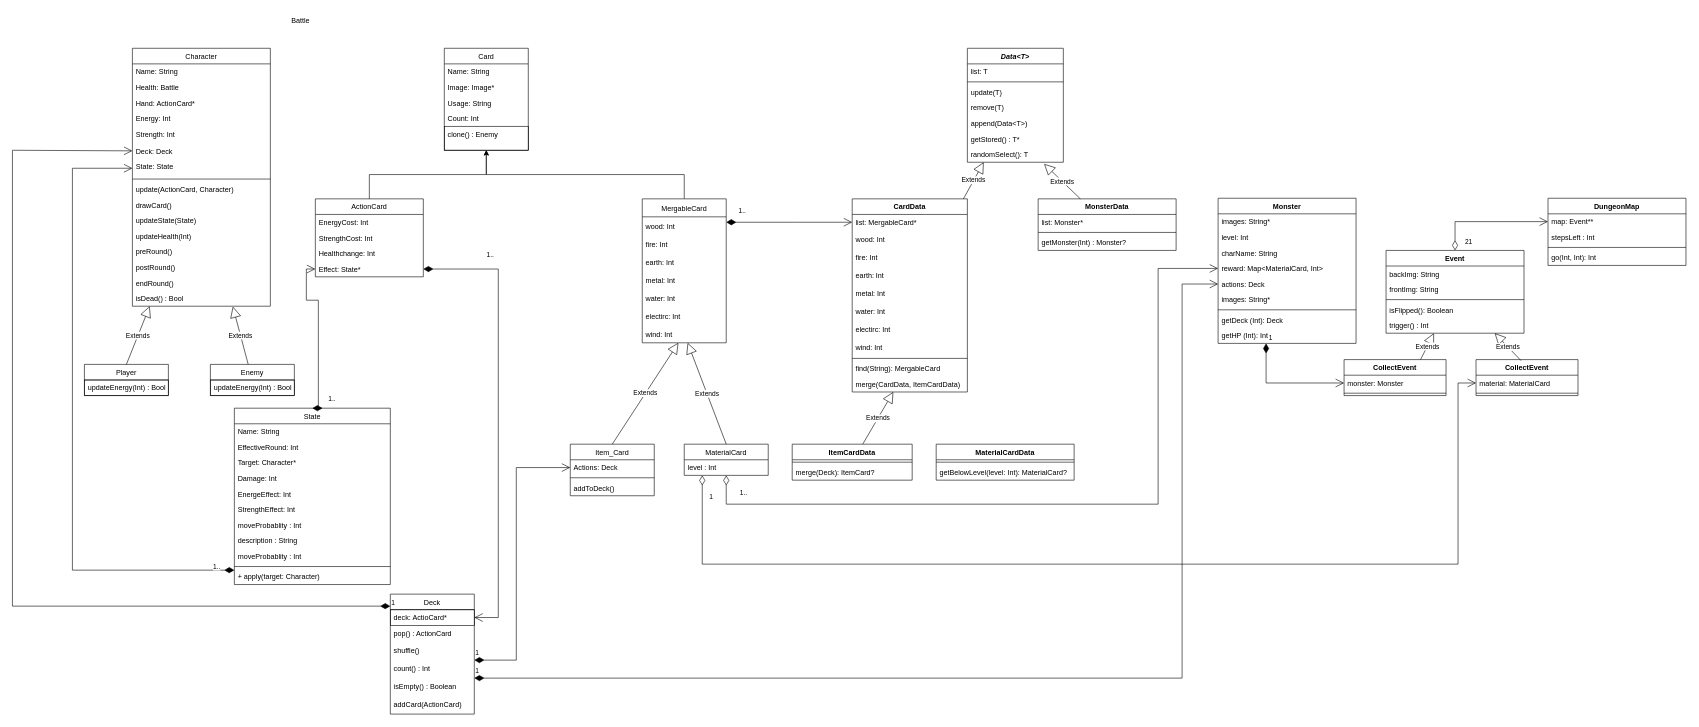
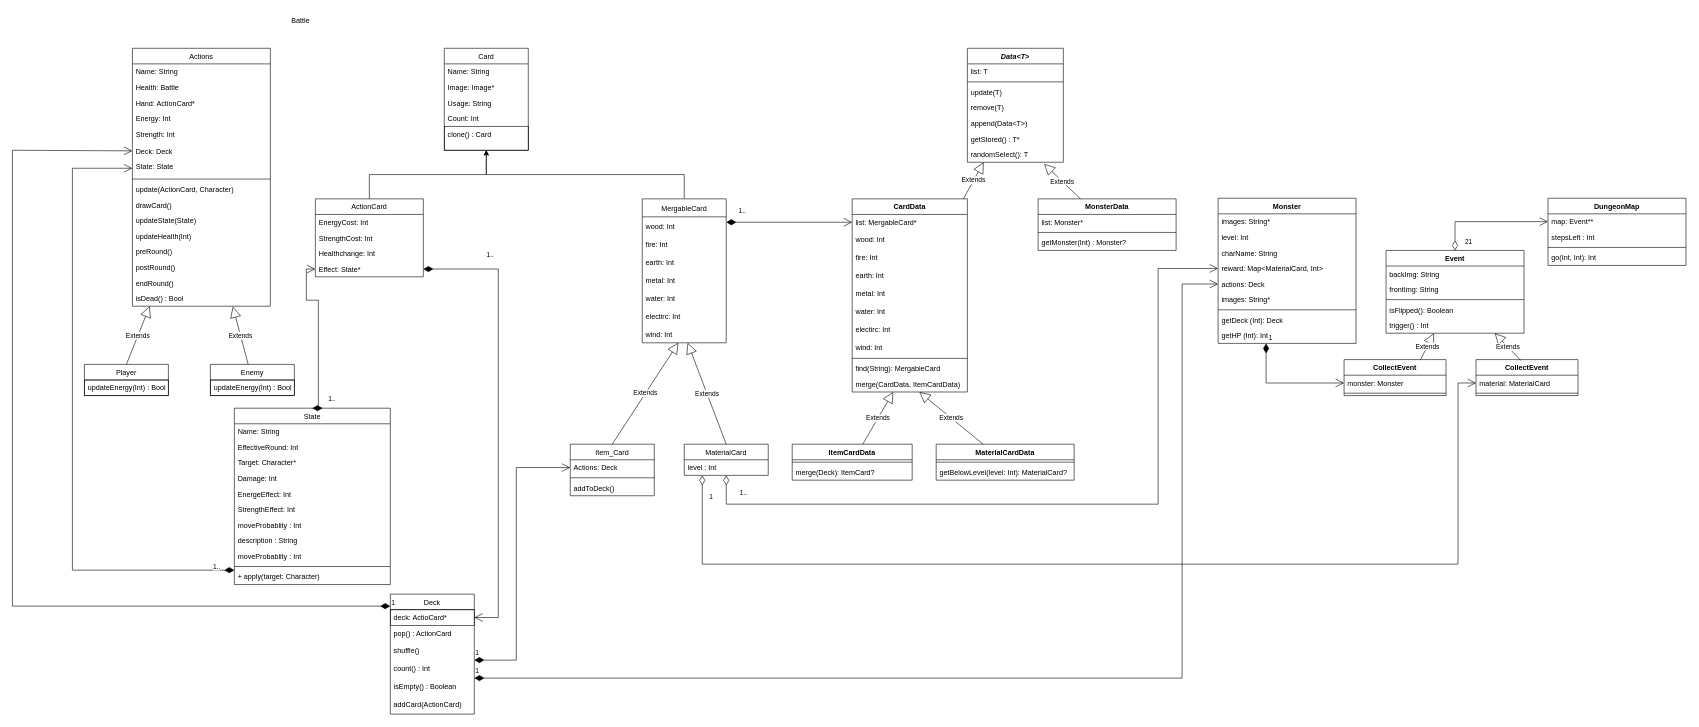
(201, 56) -> (201, 56)
(474, 134) -> (472, 134)
none -> (956, 422)
